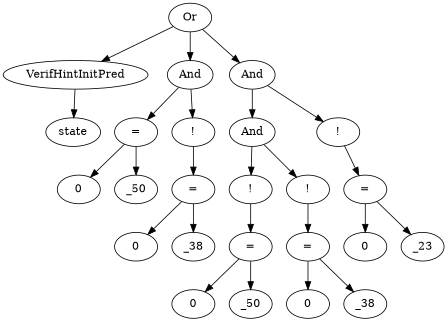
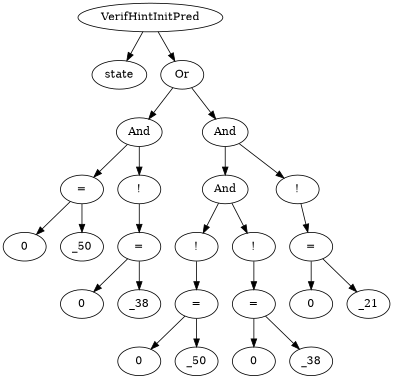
(141, 42) -> (164, 43)
(423, 247) -> (368, 304)
